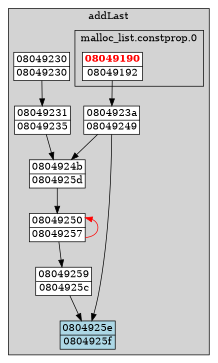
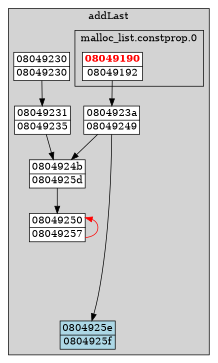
(64, 281) -> none
